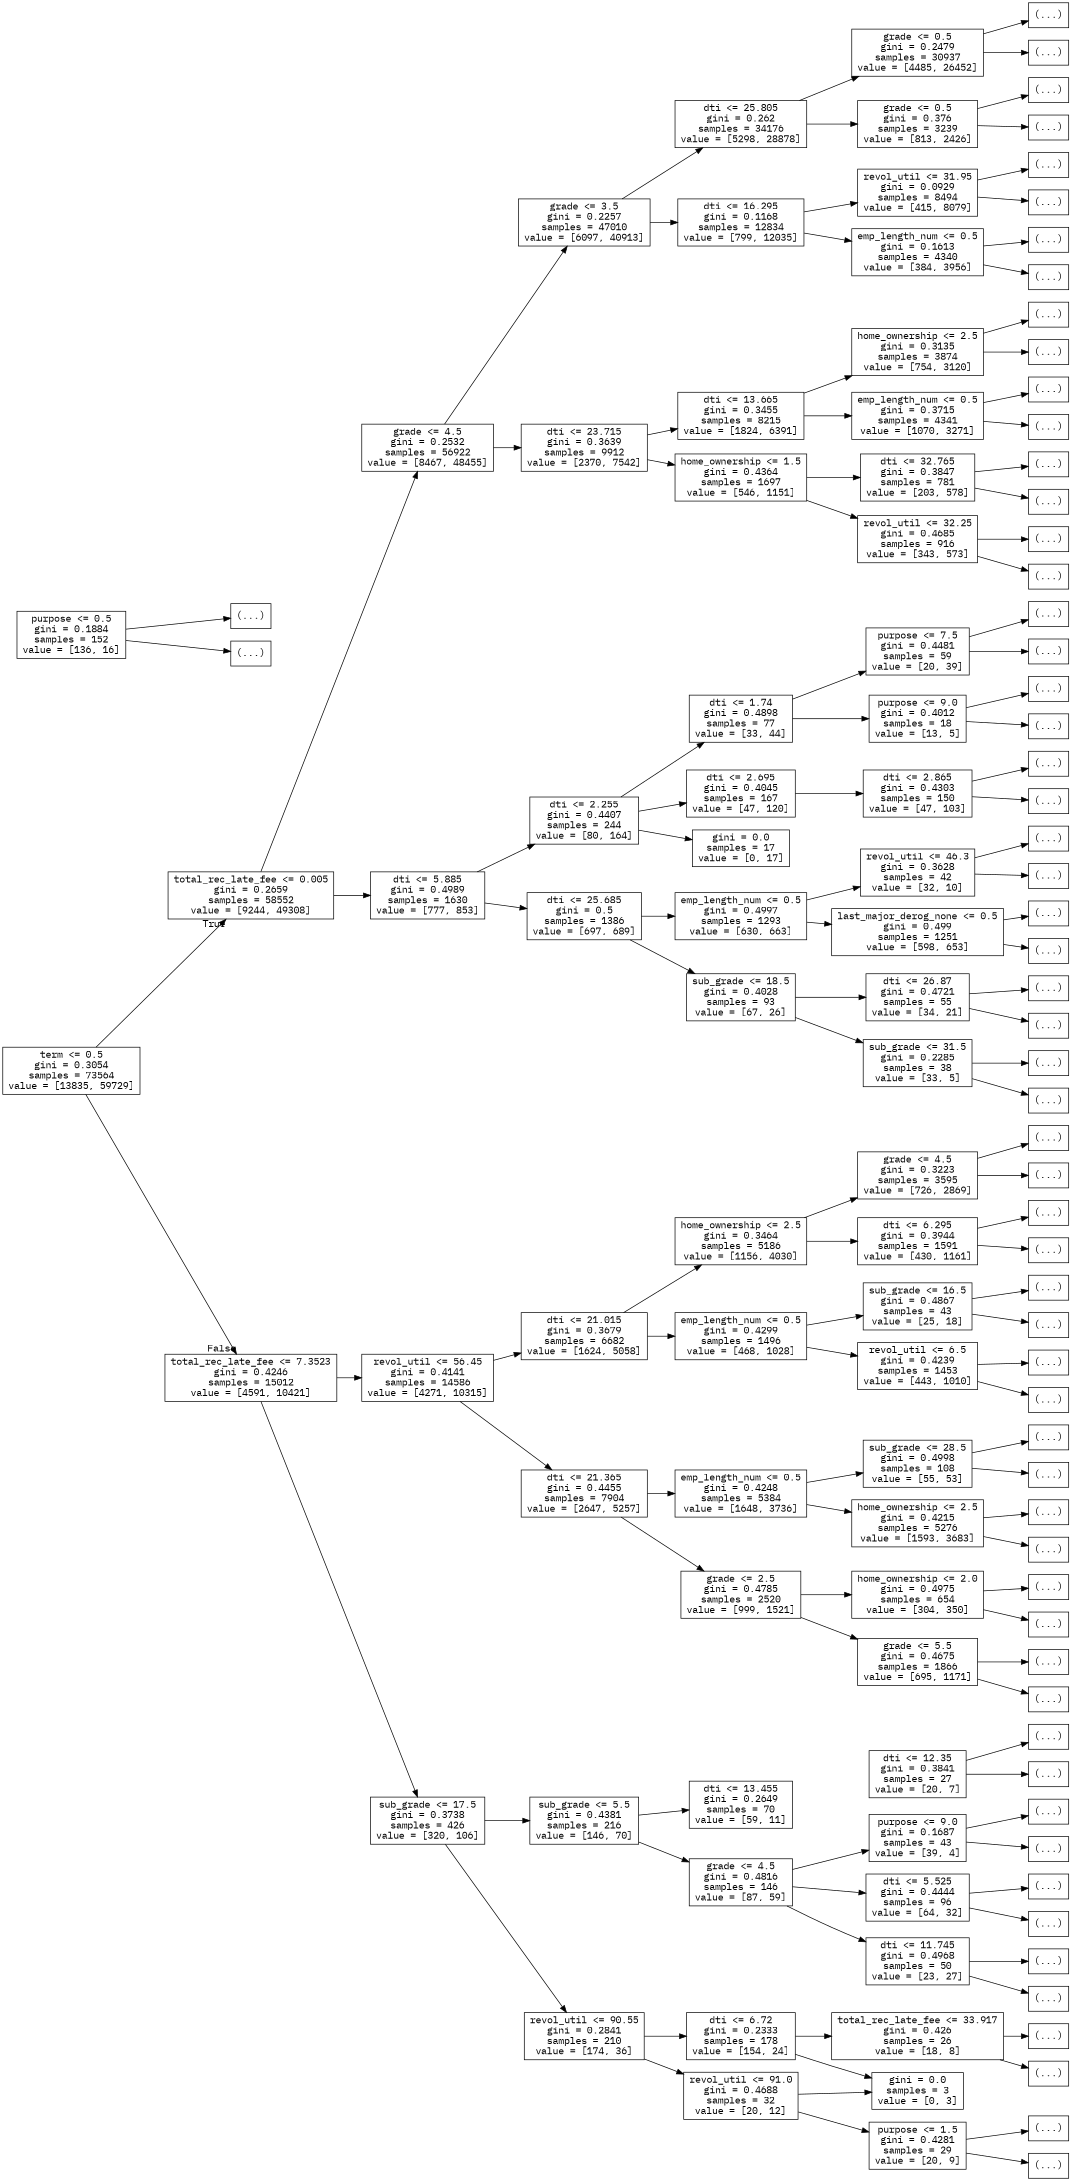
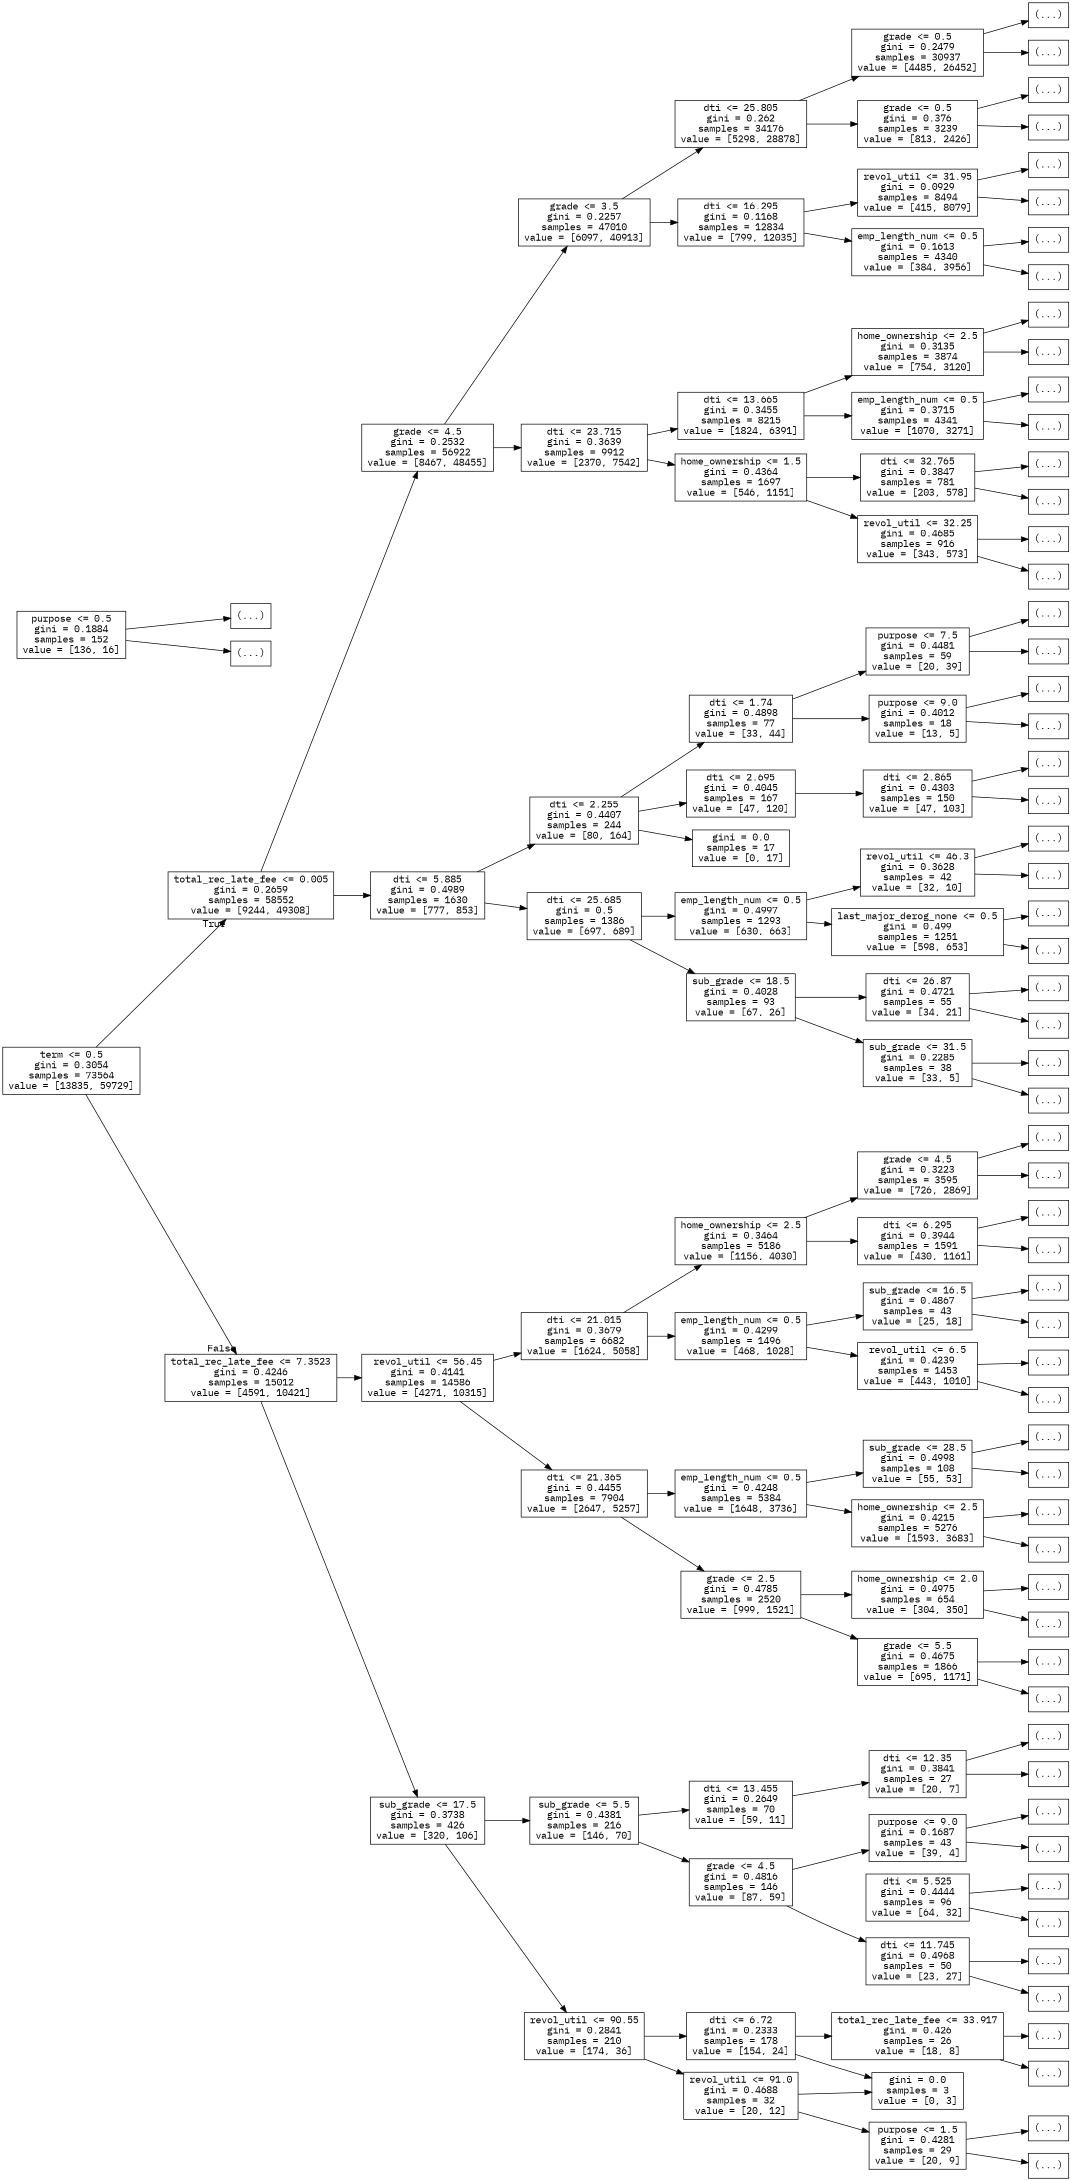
none -> (827, 1790)
(826, 1890) -> none
